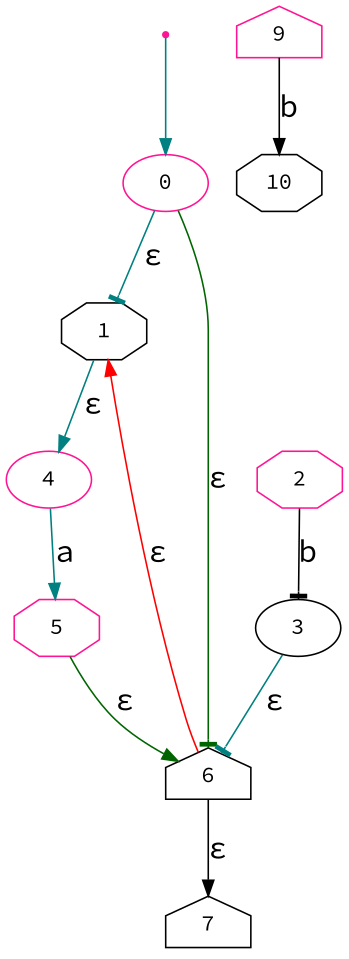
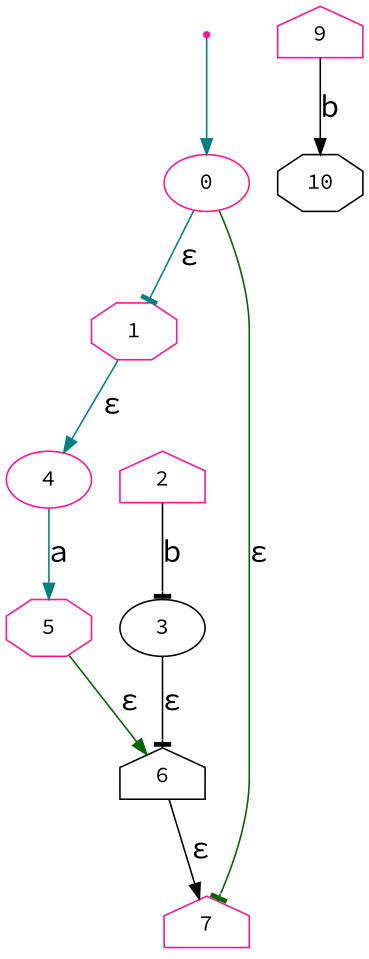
(104, 331) -> (134, 331)
(208, 473) -> (249, 552)
(300, 480) -> (163, 480)
(147, 566) -> none
(254, 701) -> (163, 698)
(208, 925) -> (207, 925)
